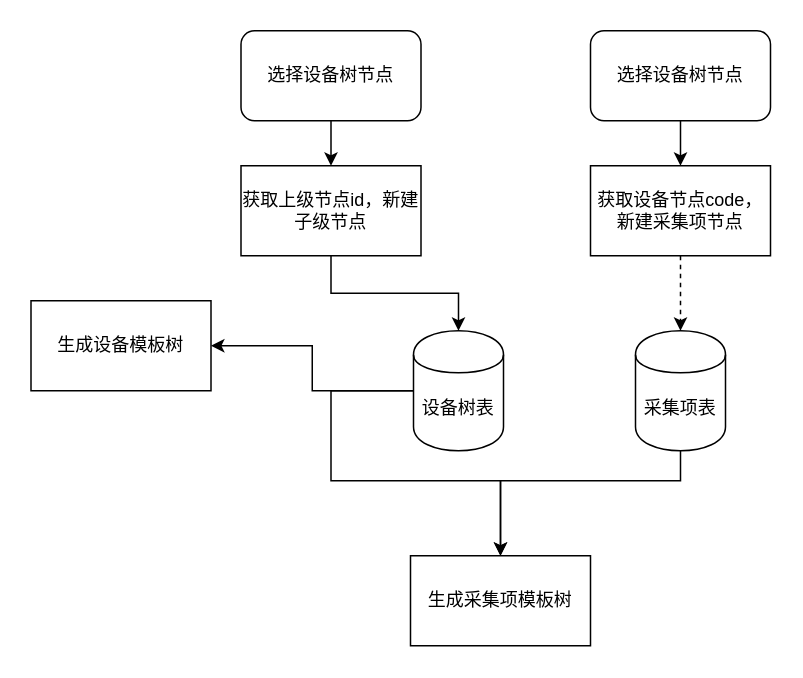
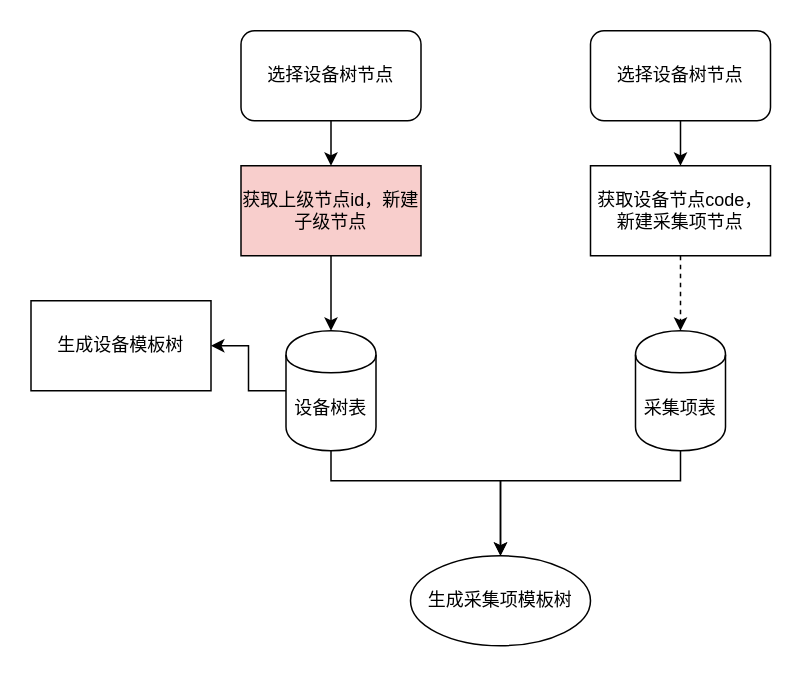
(331, 211) -> (331, 211)
(458, 391) -> (331, 391)
(500, 601) -> (500, 601)
